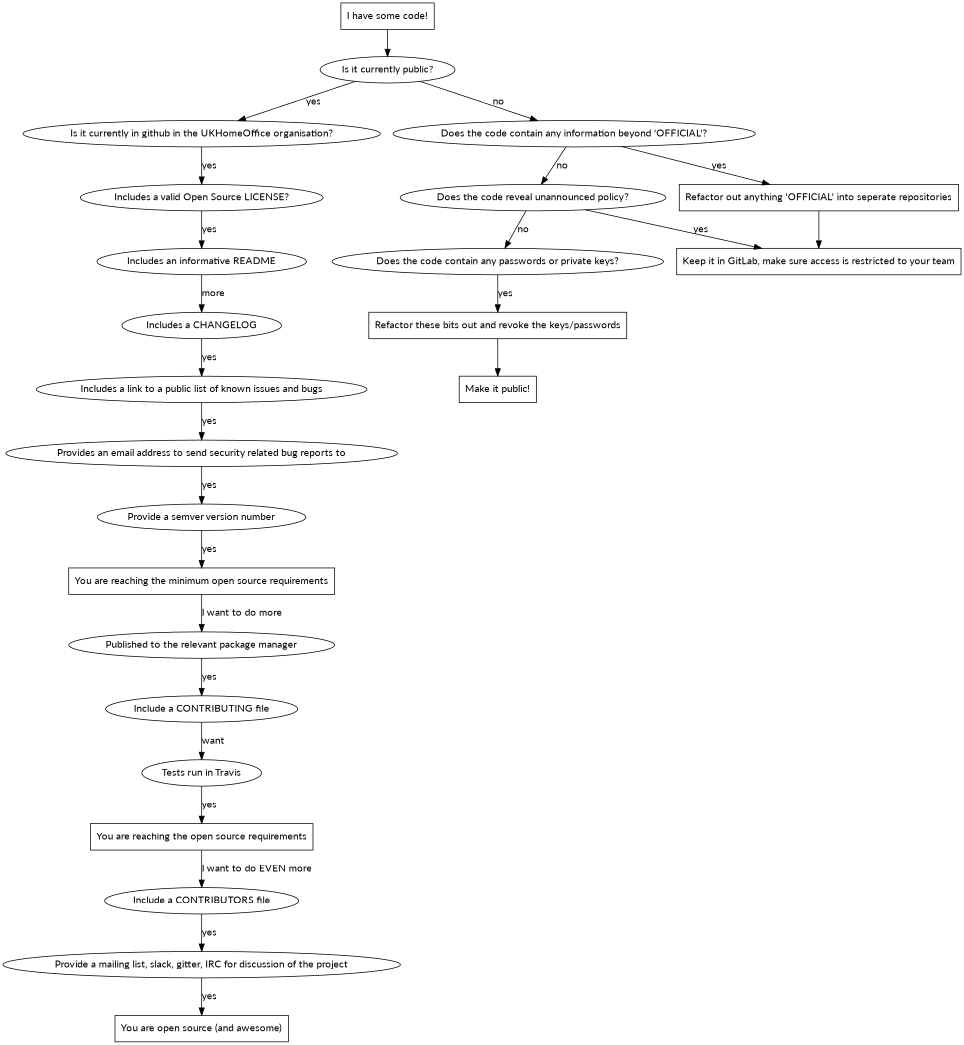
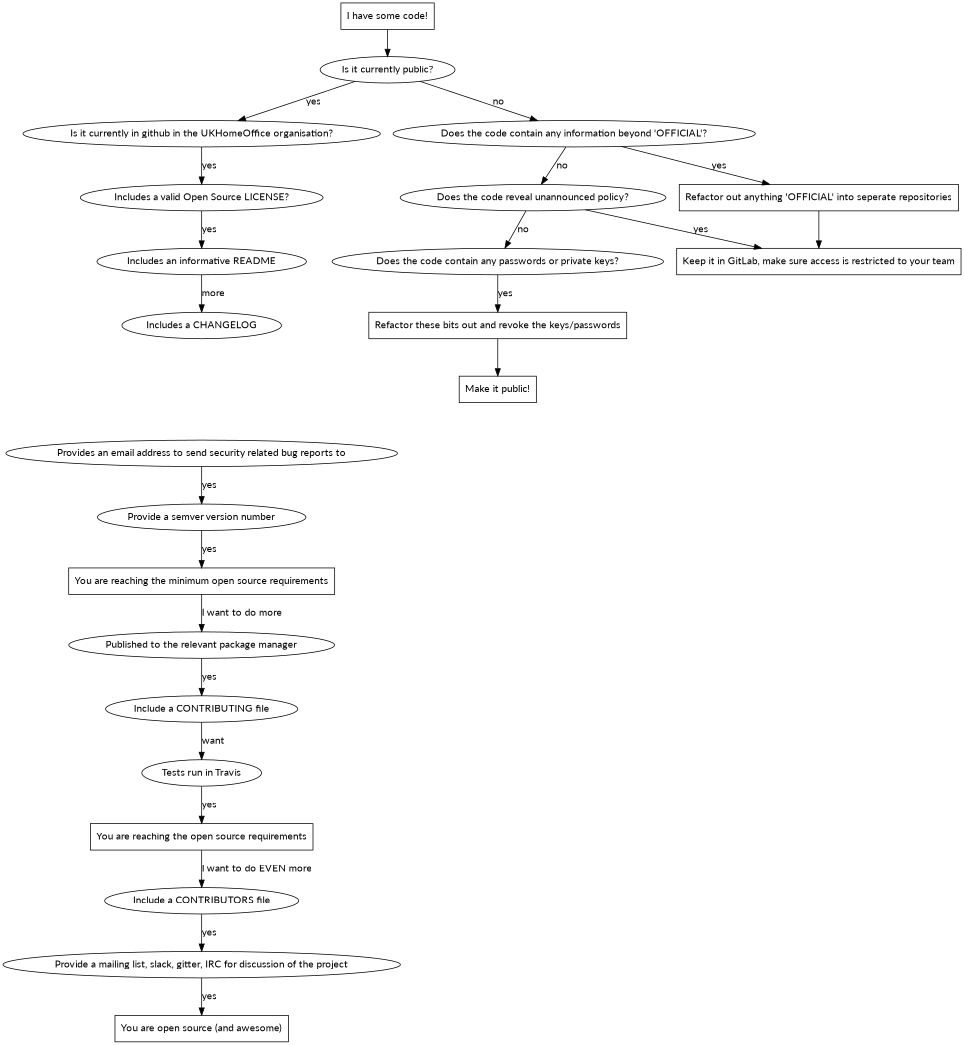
(202, 389) -> none
